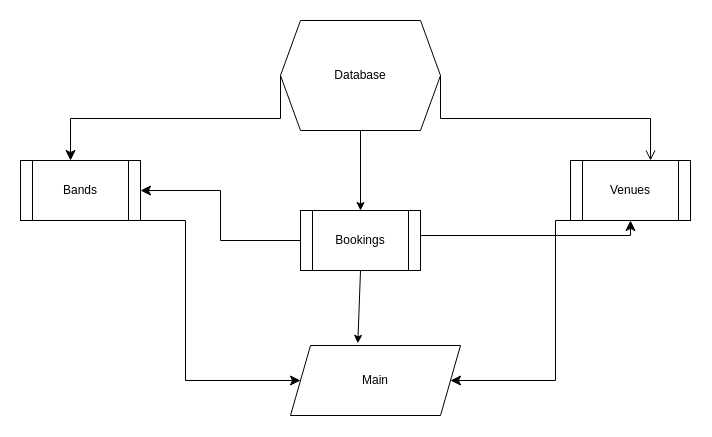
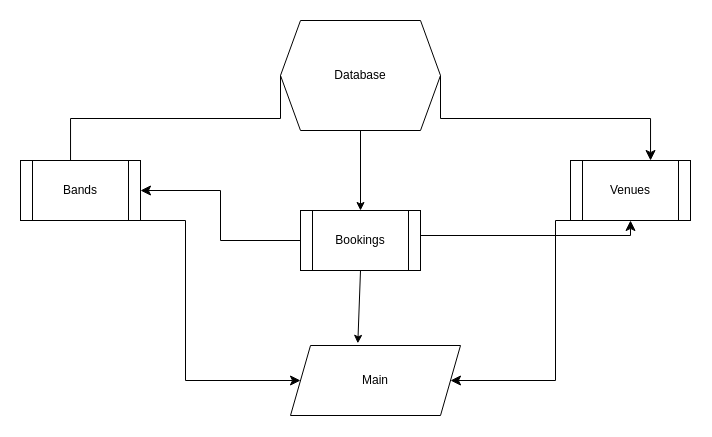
(71, 151) -> (71, 154)
(651, 153) -> (651, 151)
